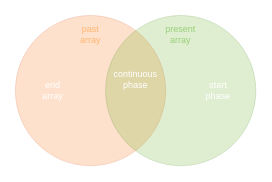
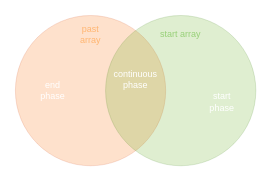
(180, 34) -> (180, 34)
(53, 90) -> (53, 90)
(218, 90) -> (222, 102)
